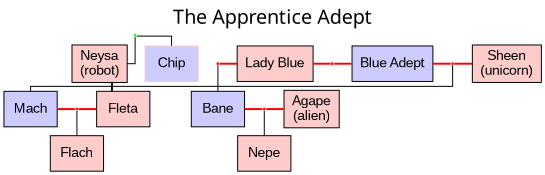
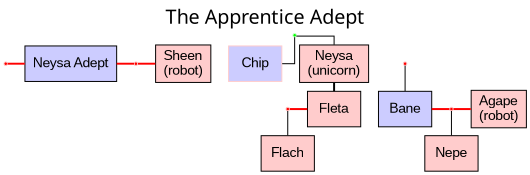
(100, 64) -> (334, 64)
(275, 64) -> none
(392, 64) -> (71, 64)
(507, 64) -> (183, 64)
(31, 109) -> none
(312, 109) -> (499, 109)
